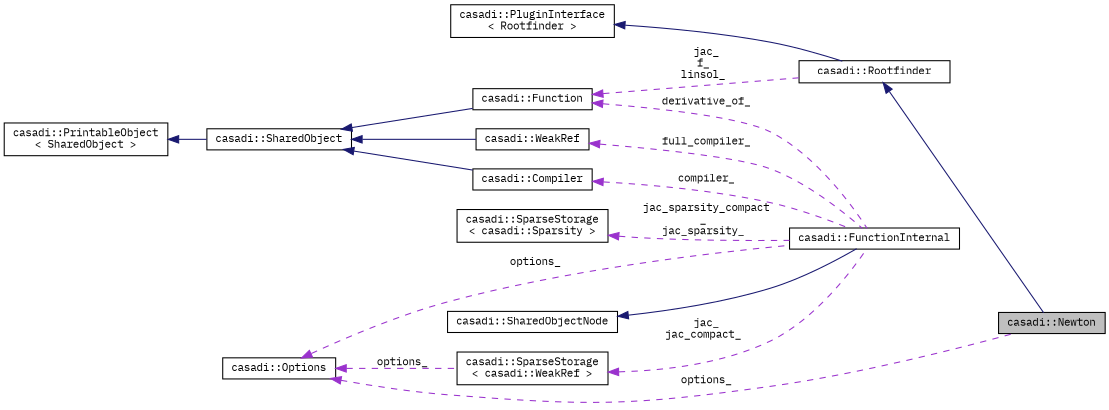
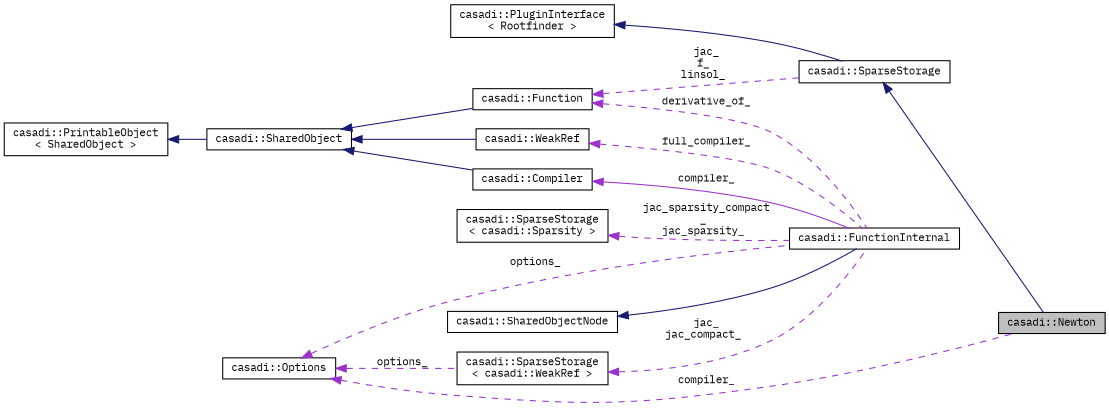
(875, 72) -> (875, 72)
(729, 195) -> (729, 195)
(704, 381) -> (704, 381)
